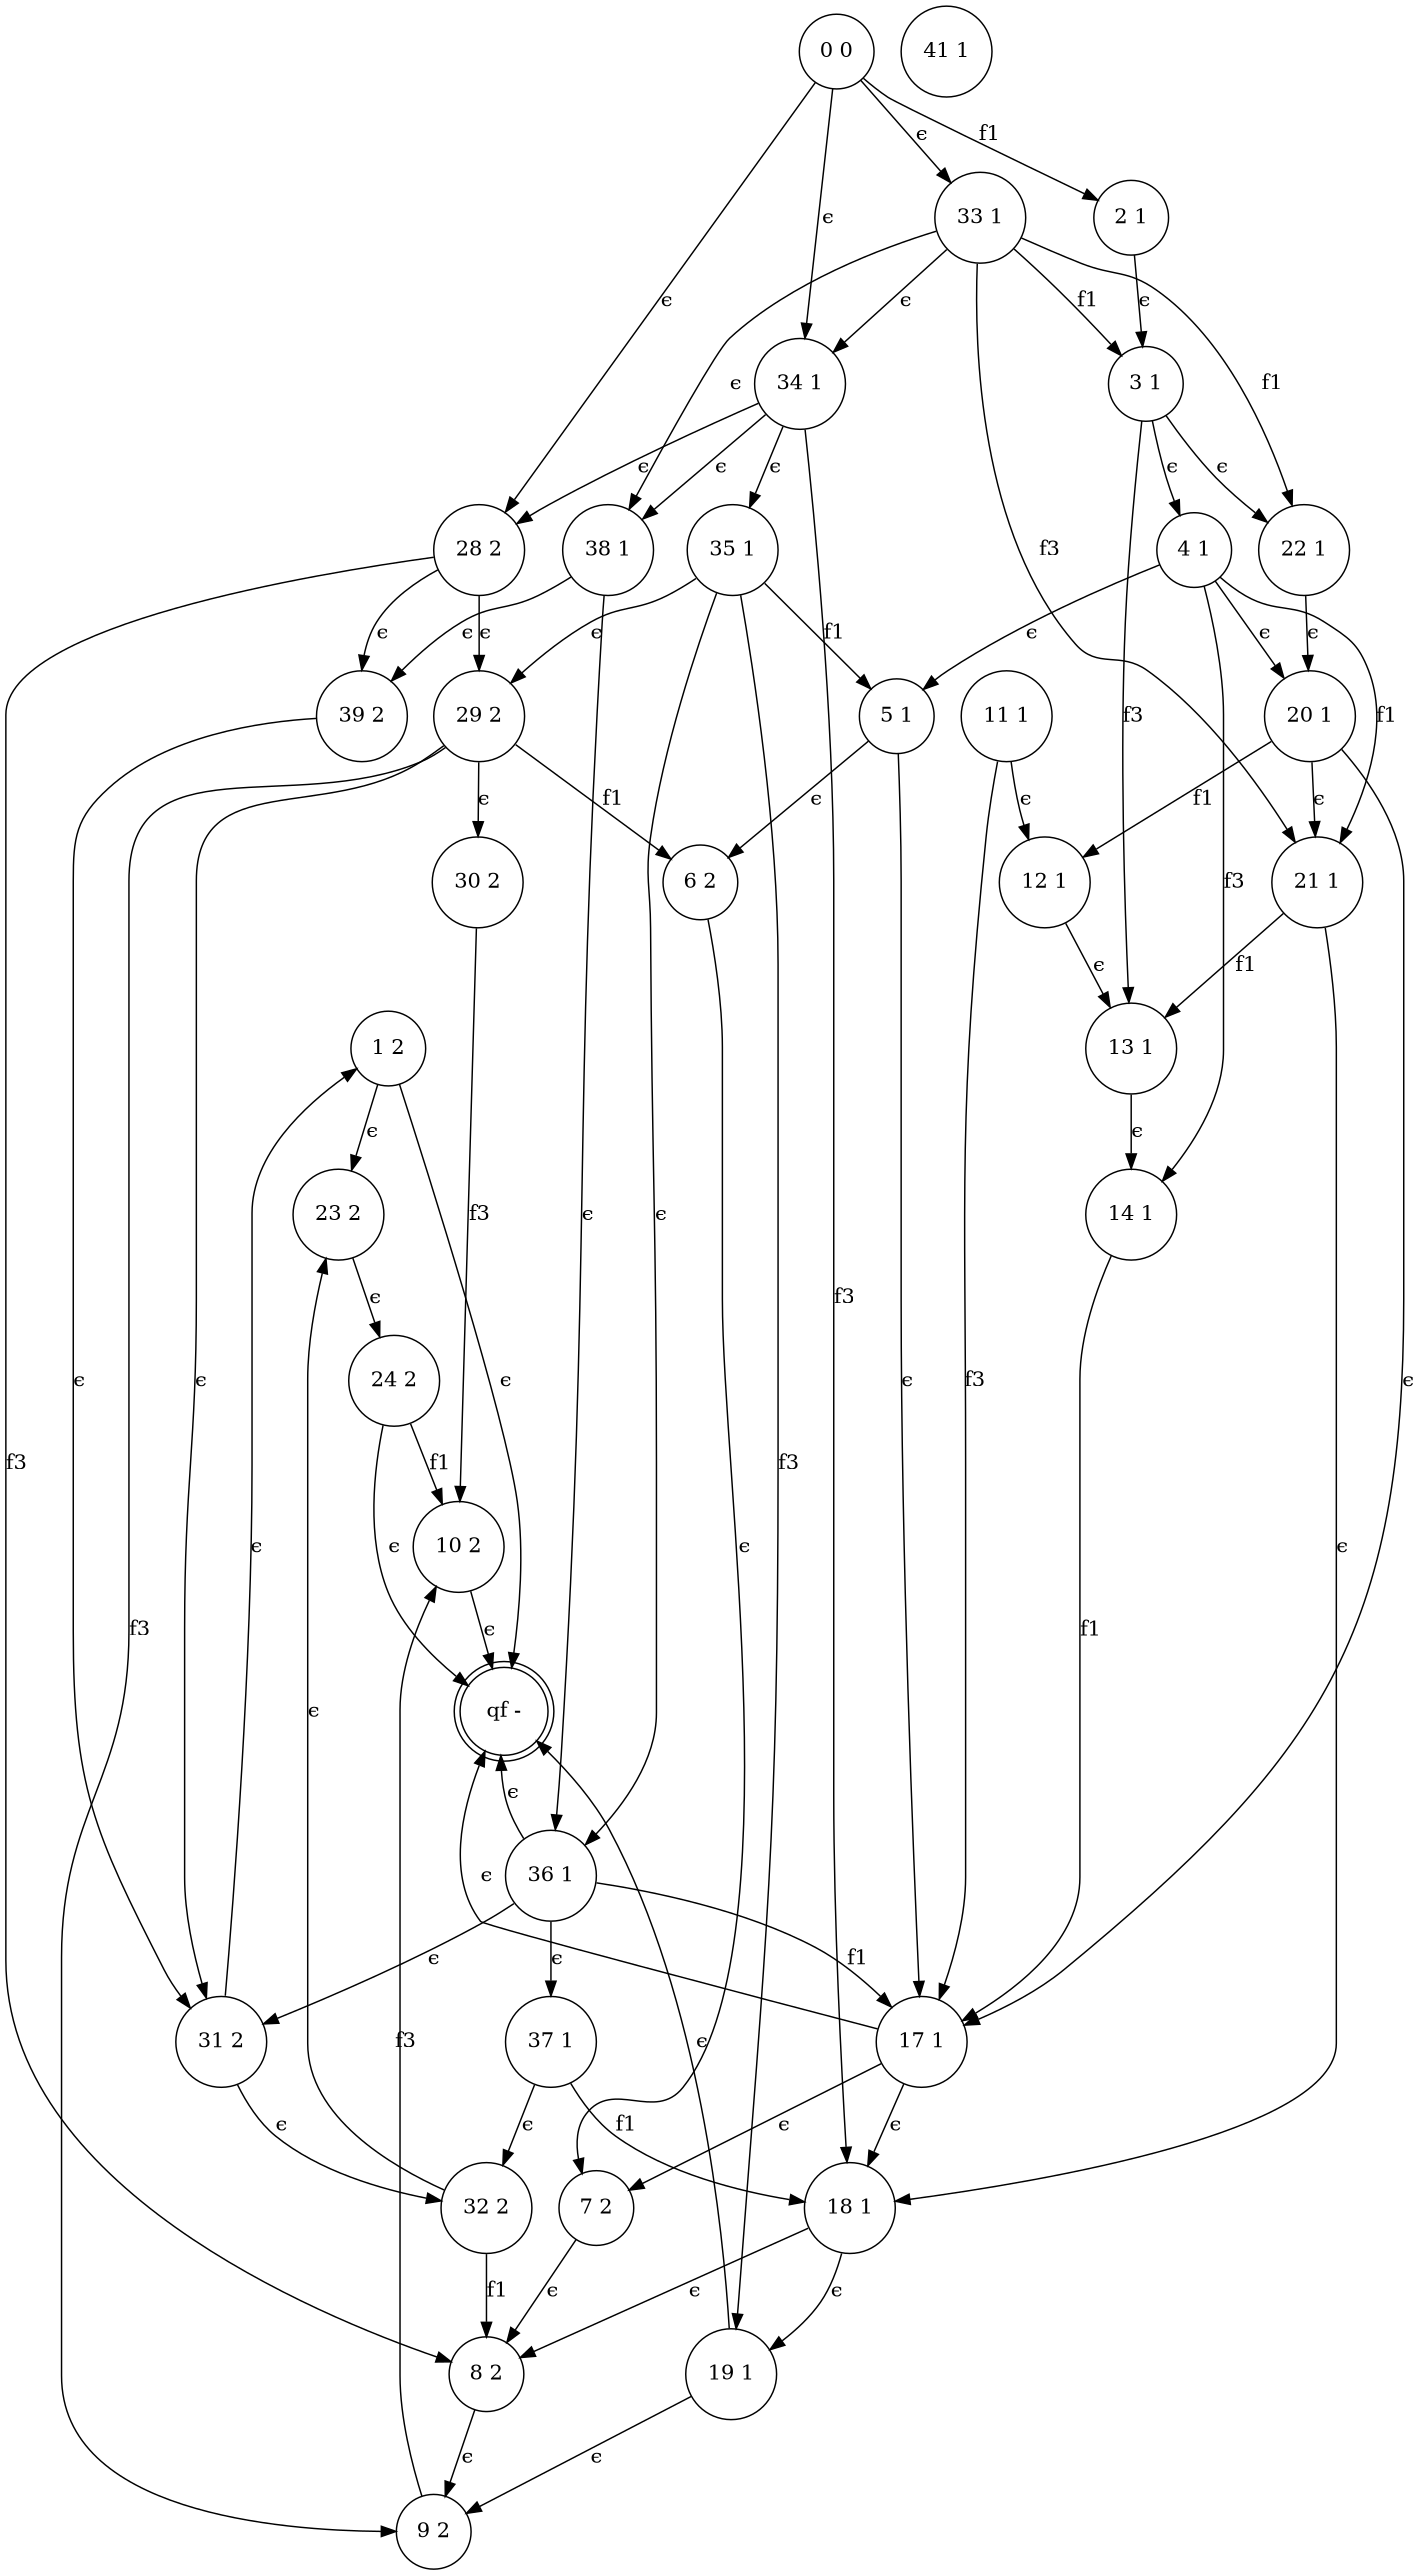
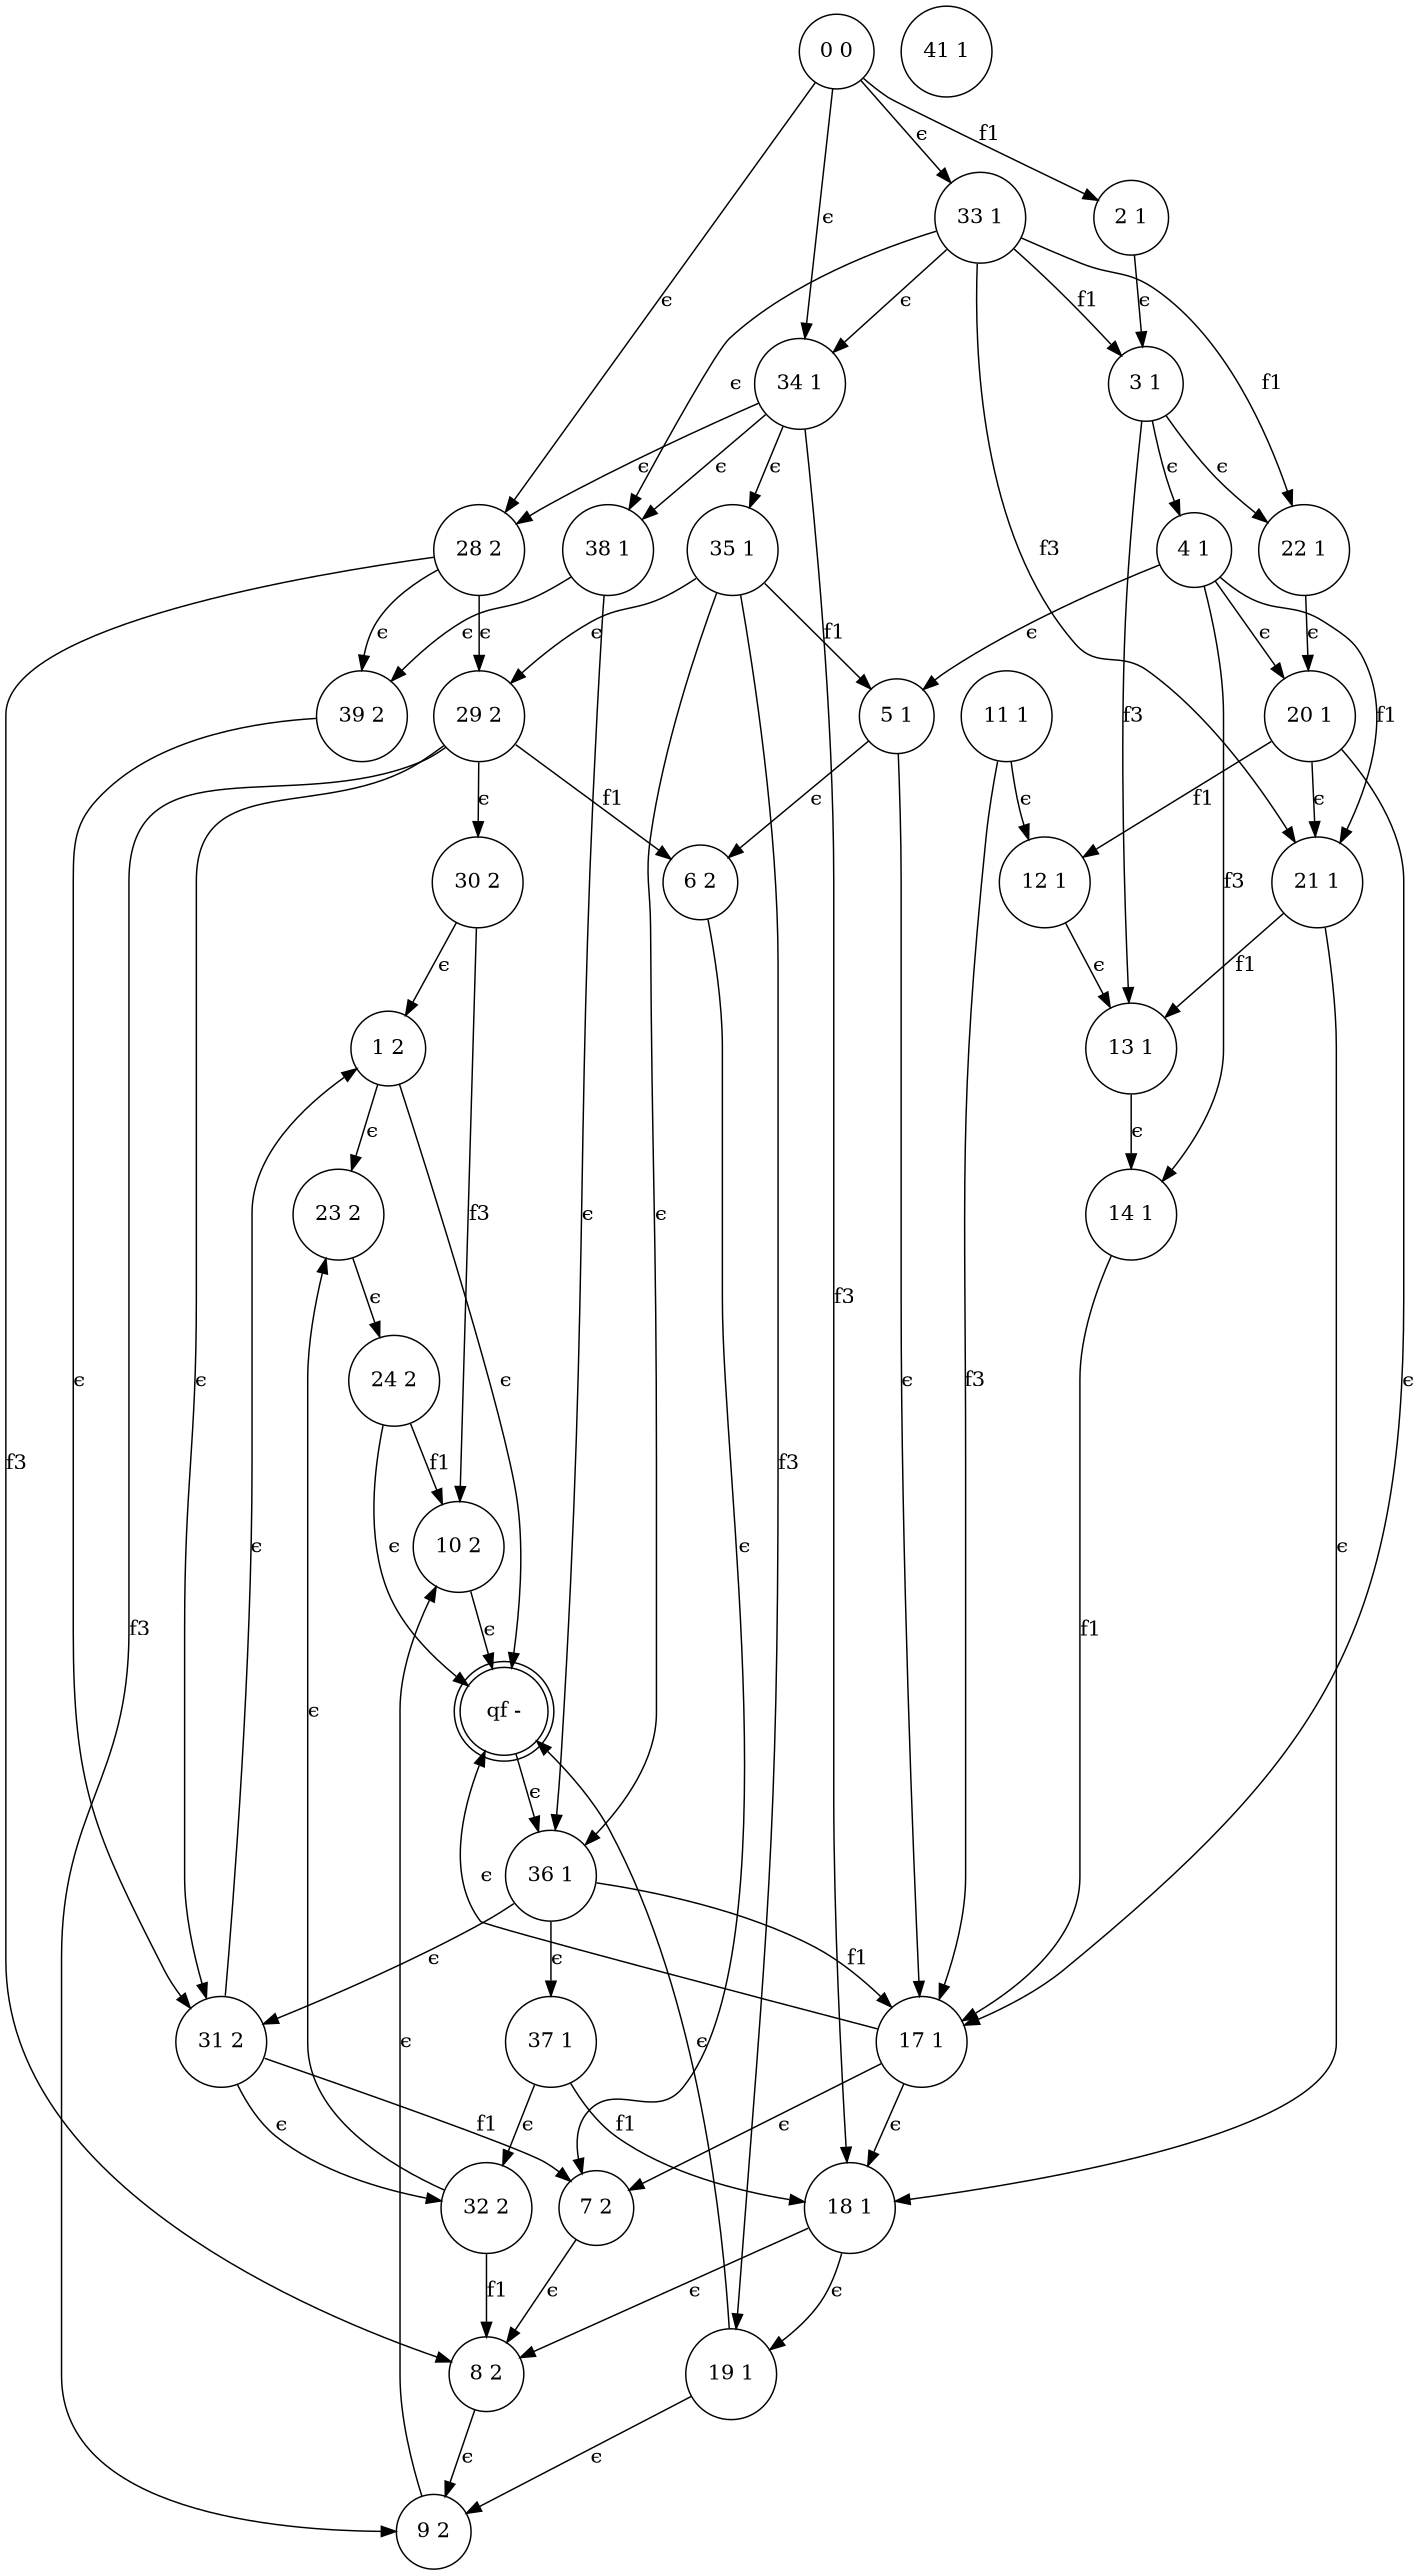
none -> (435, 963)
(508, 1806) -> (525, 1785)
(406, 2042) -> (406, 2042)
none -> (414, 2111)
